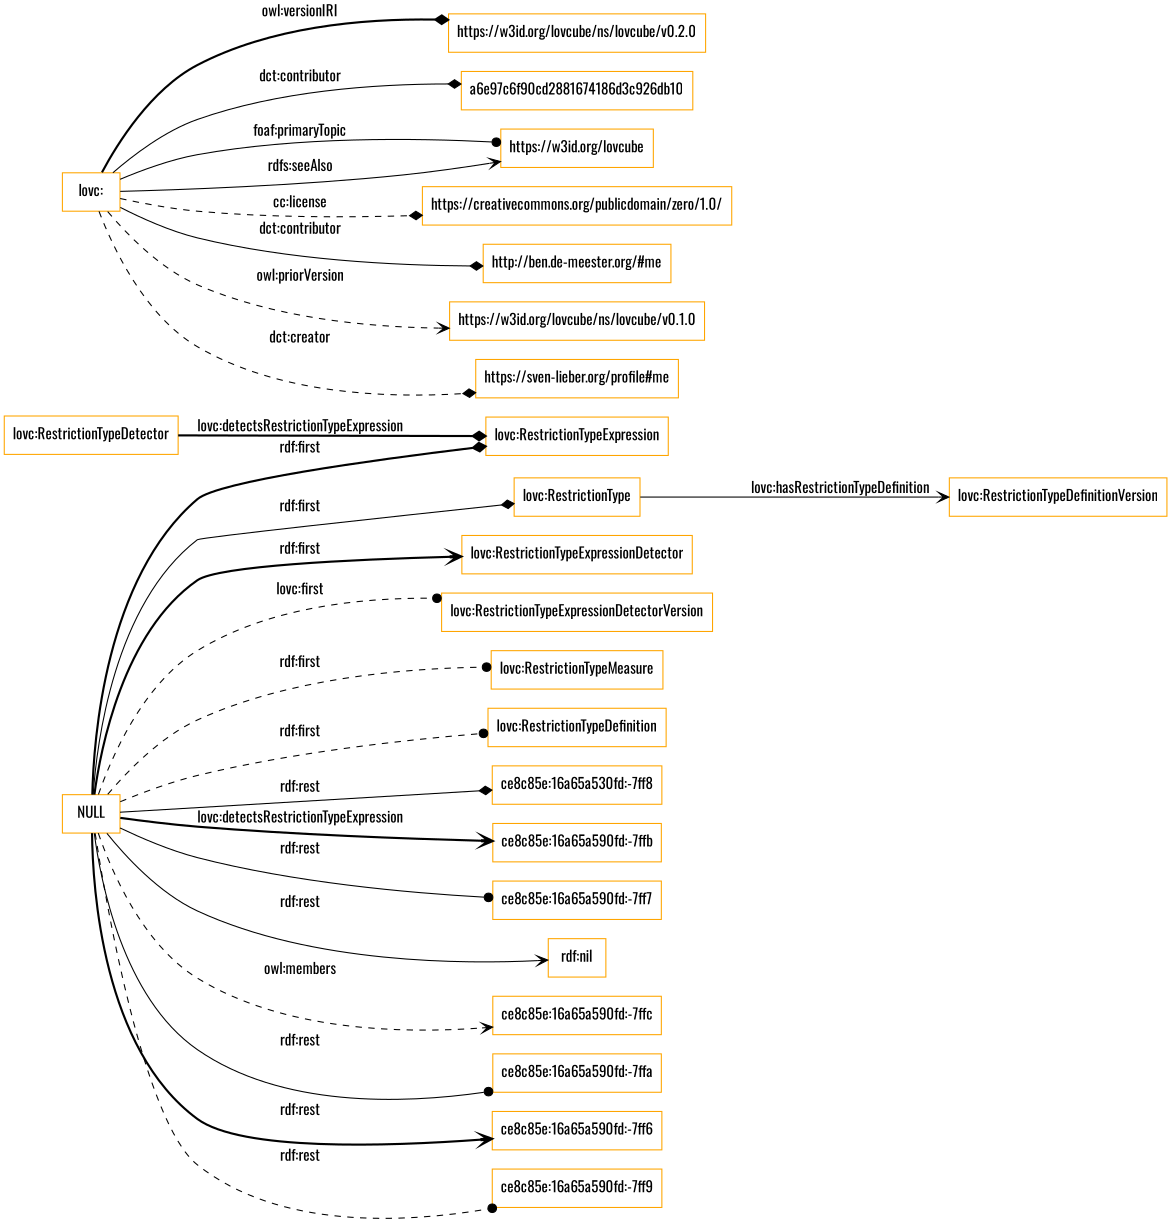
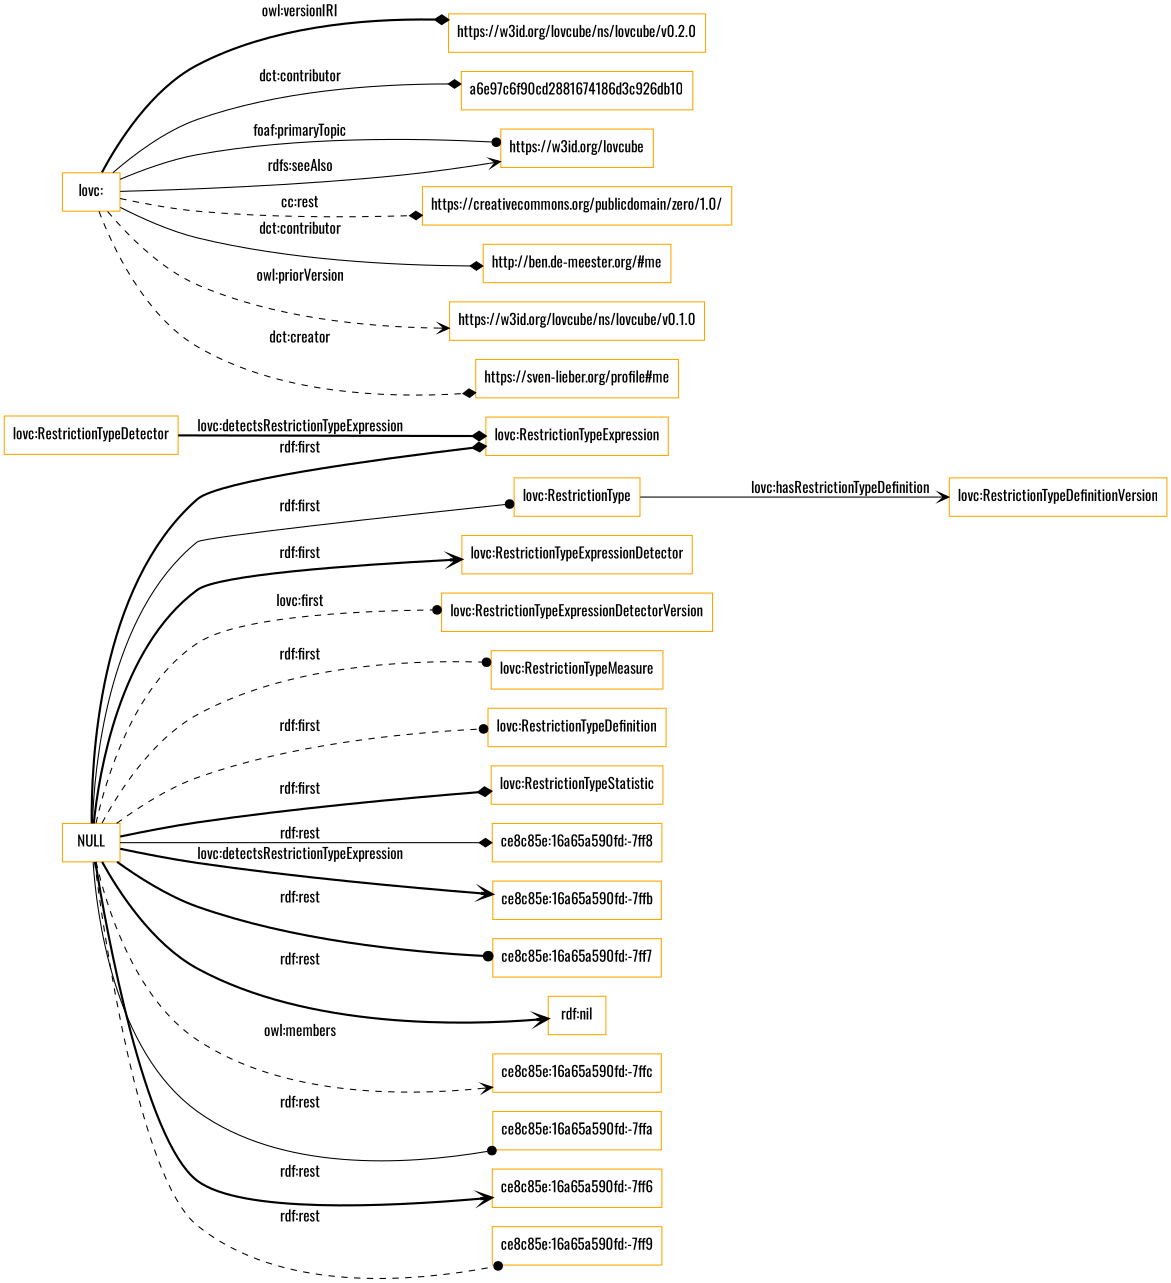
(300, 203) -> (300, 203)
(209, 538) -> (198, 542)
none -> (577, 785)
(577, 785) -> (577, 843)
(299, 878) -> (293, 933)
(305, 945) -> (292, 1004)
